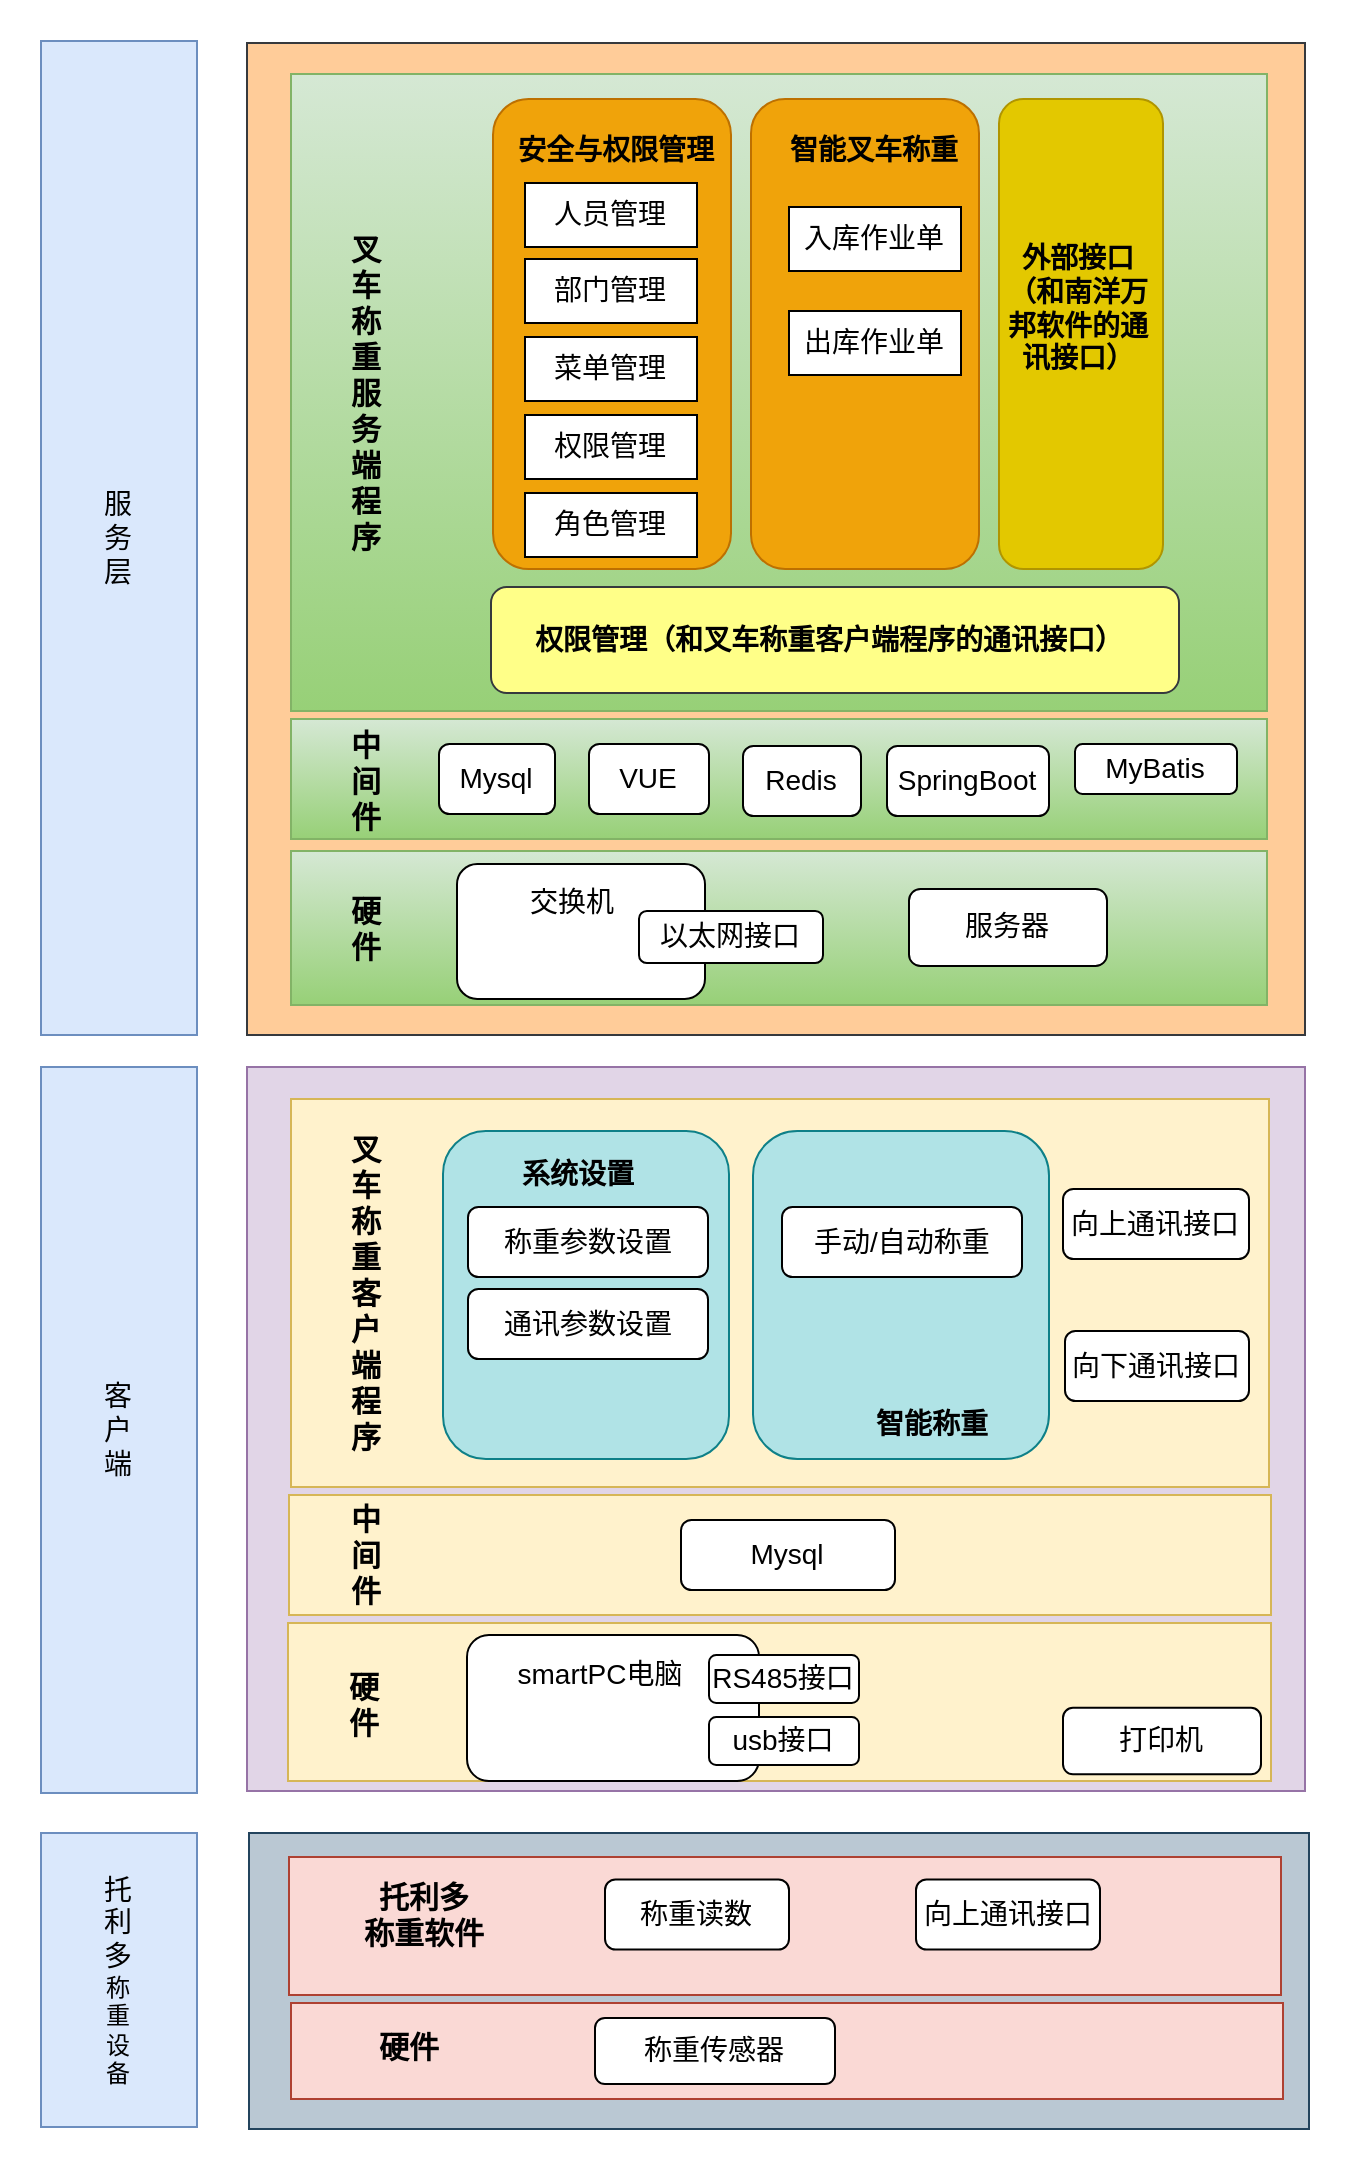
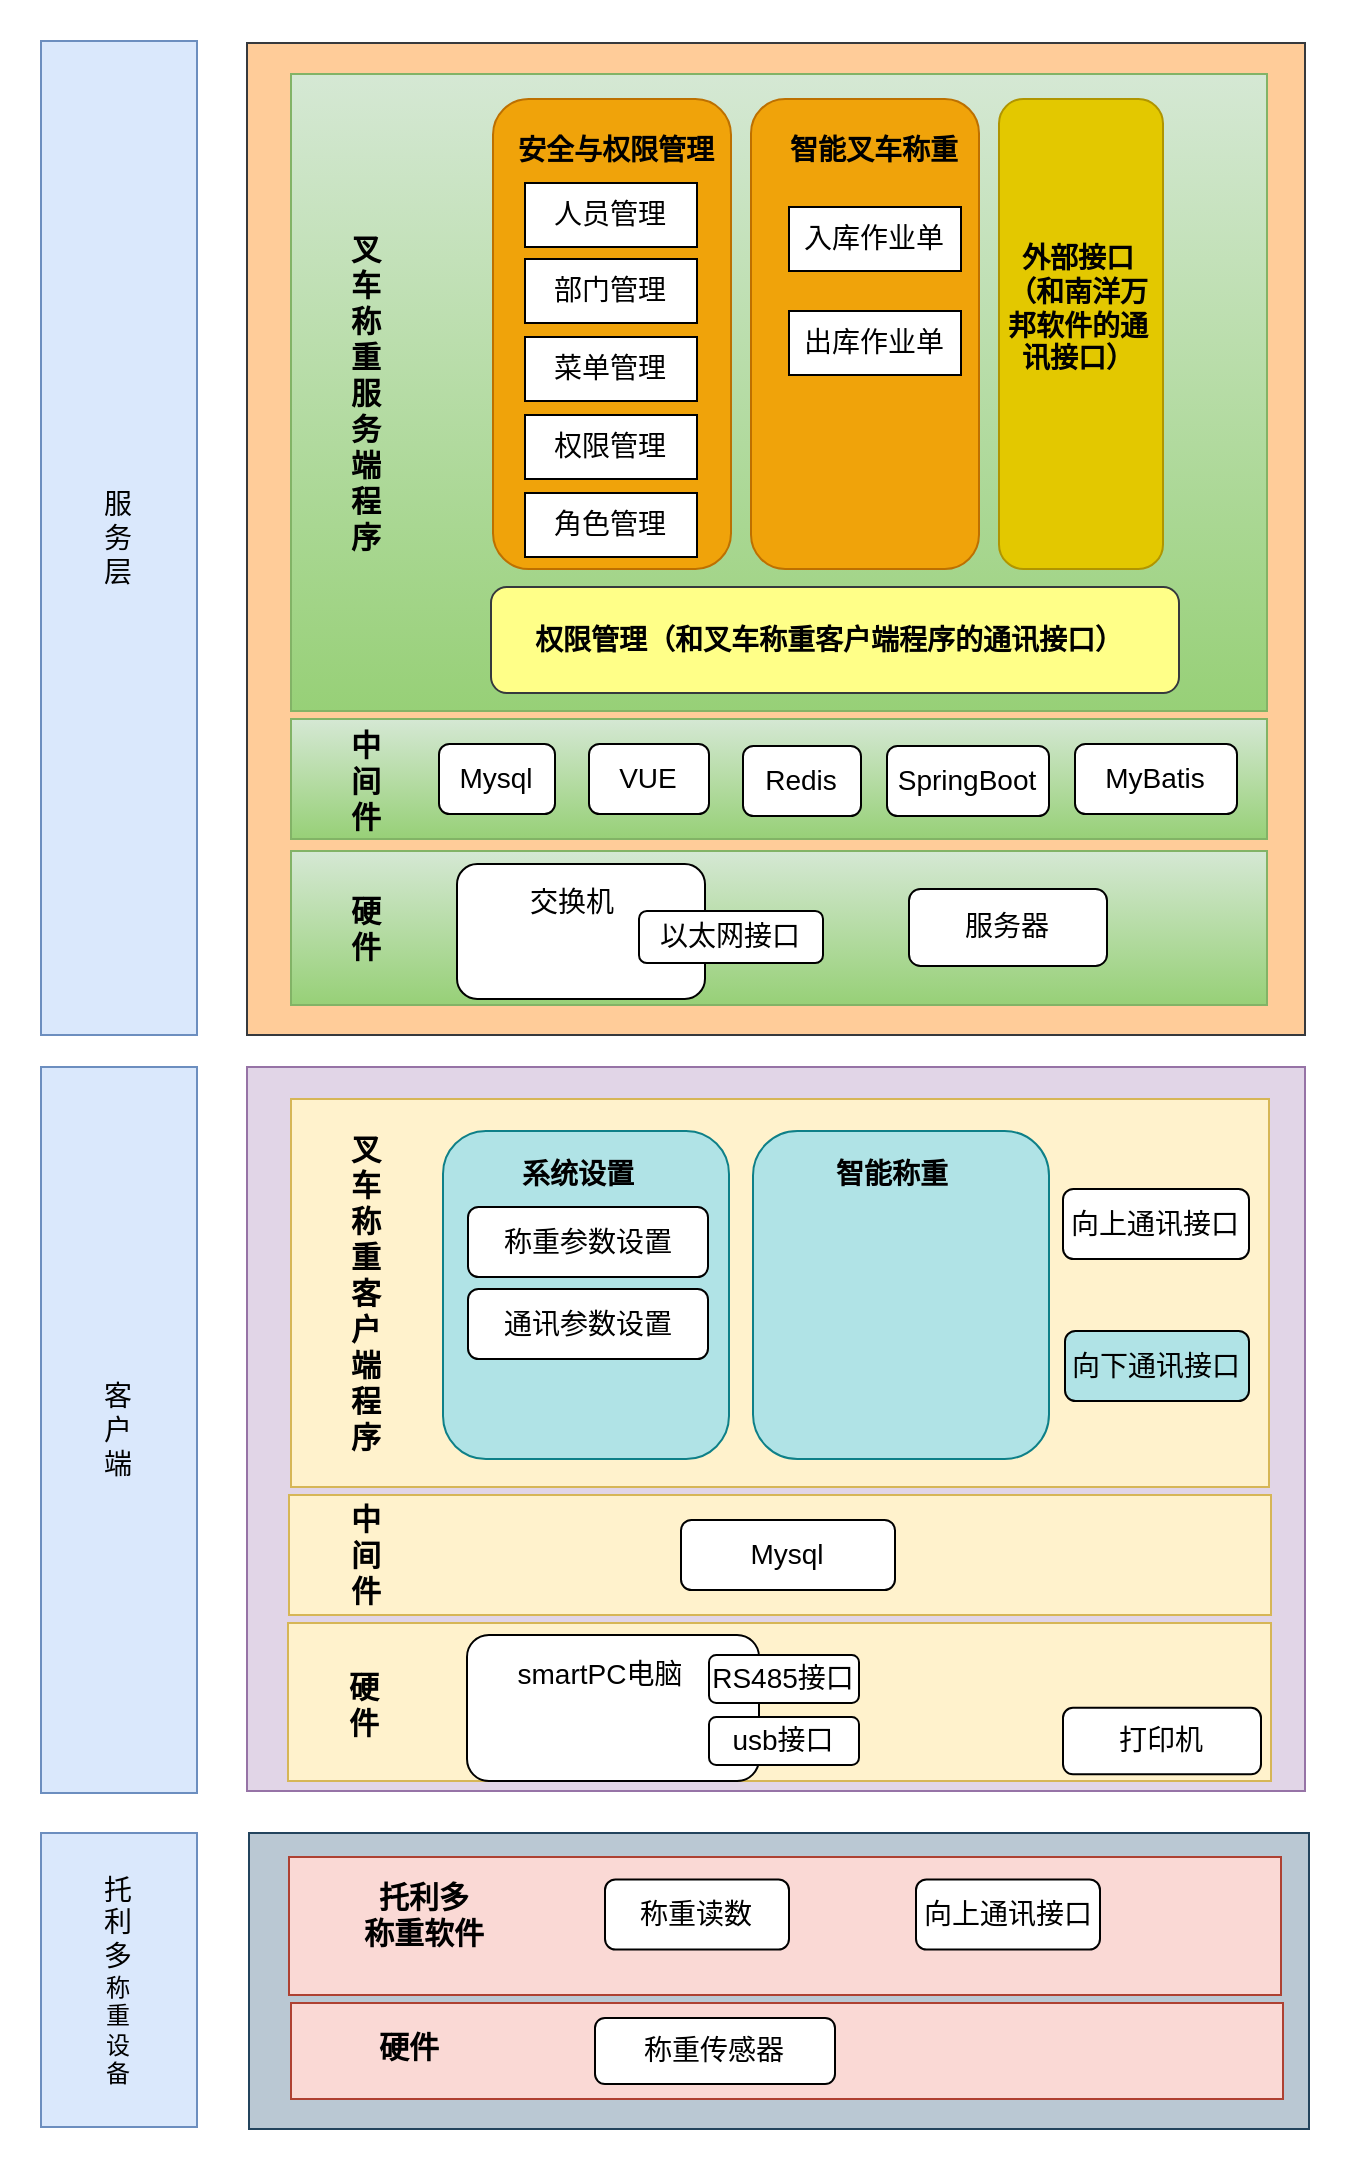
(1156, 769) -> (1156, 779)
(902, 1242) -> none
(1157, 1366) -> (1157, 1366)
(932, 1425) -> (892, 1175)
